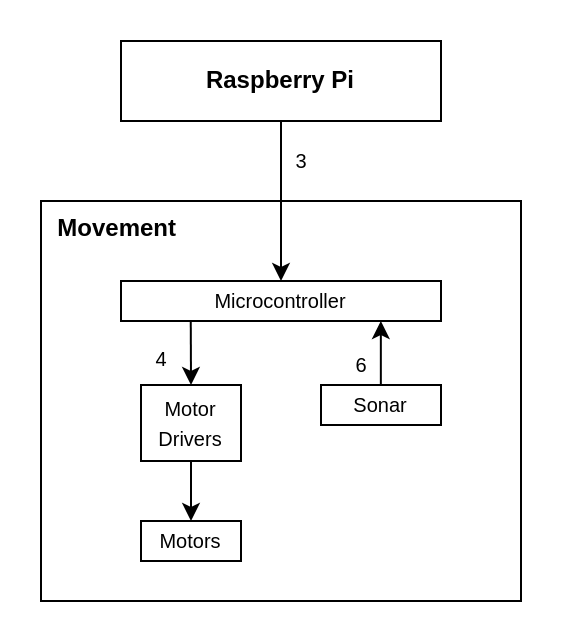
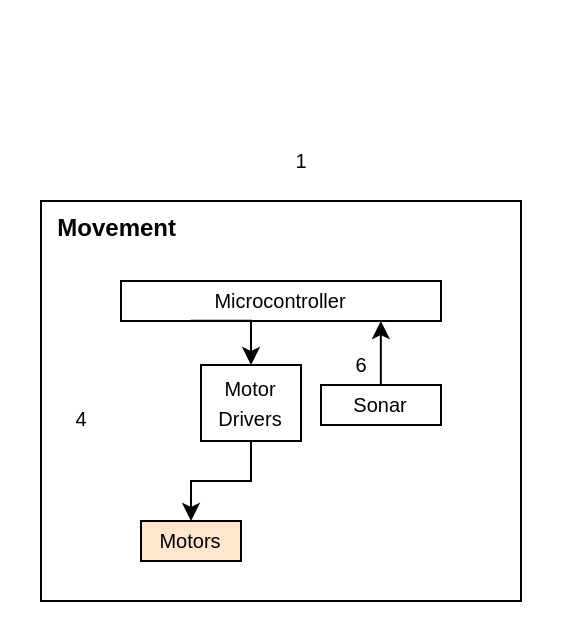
(281, 81) -> none
(302, 161) -> (302, 161)
(281, 194) -> none
(161, 359) -> (81, 419)
(191, 423) -> (251, 403)
(191, 541) -> (191, 541)
